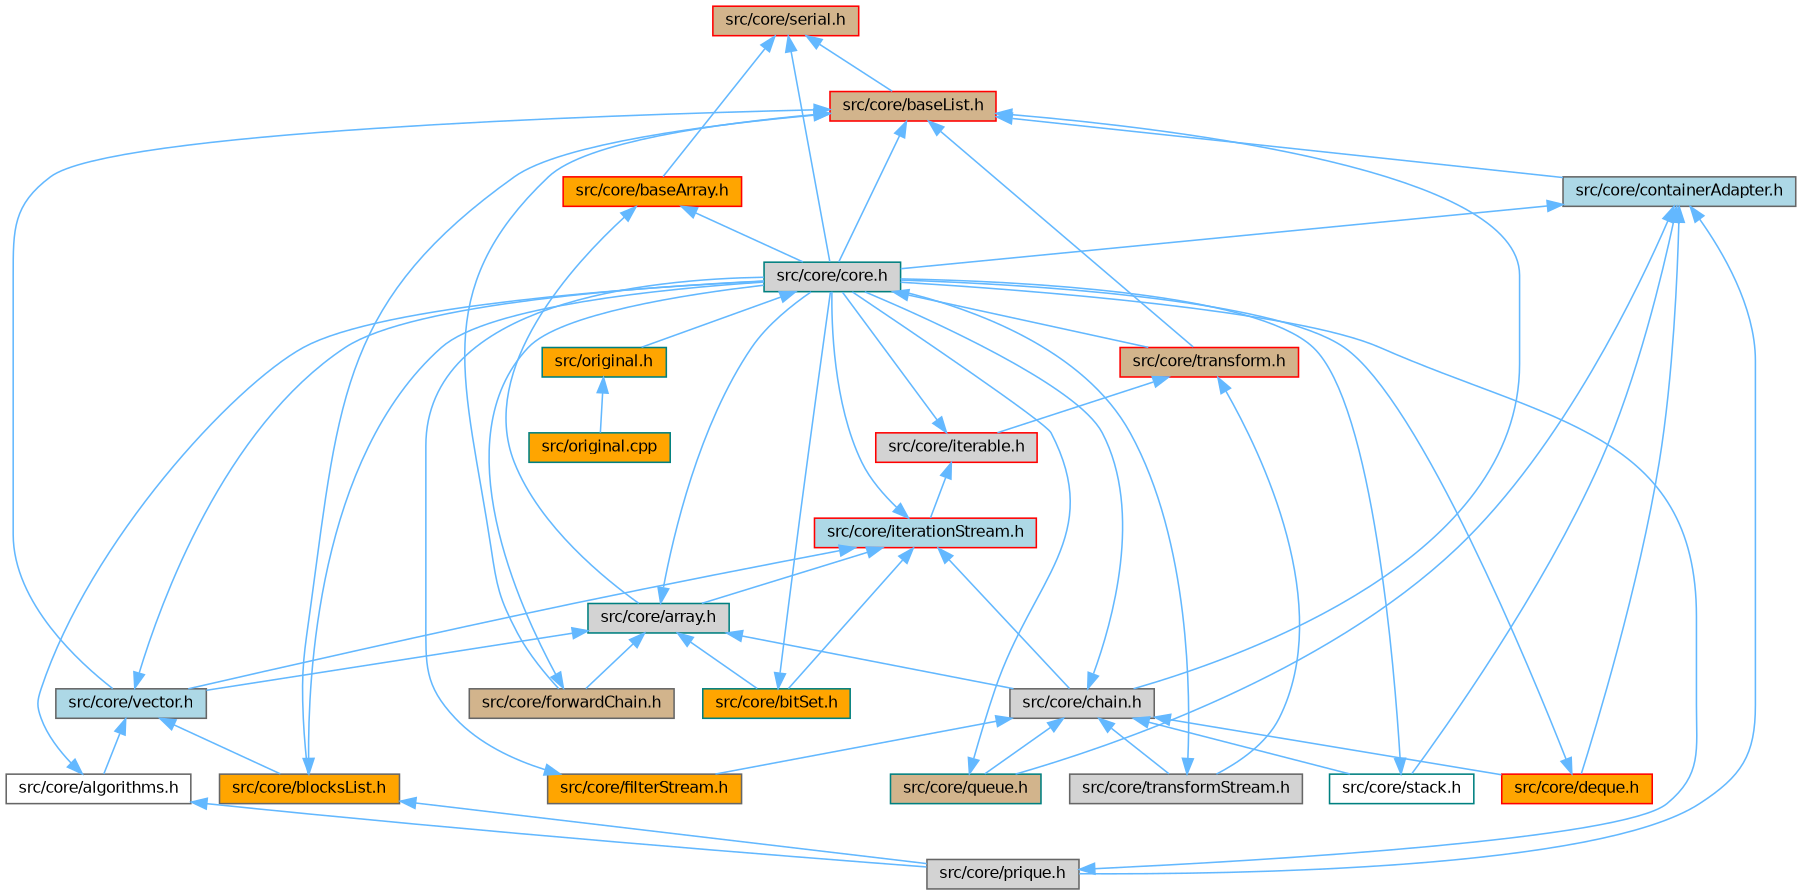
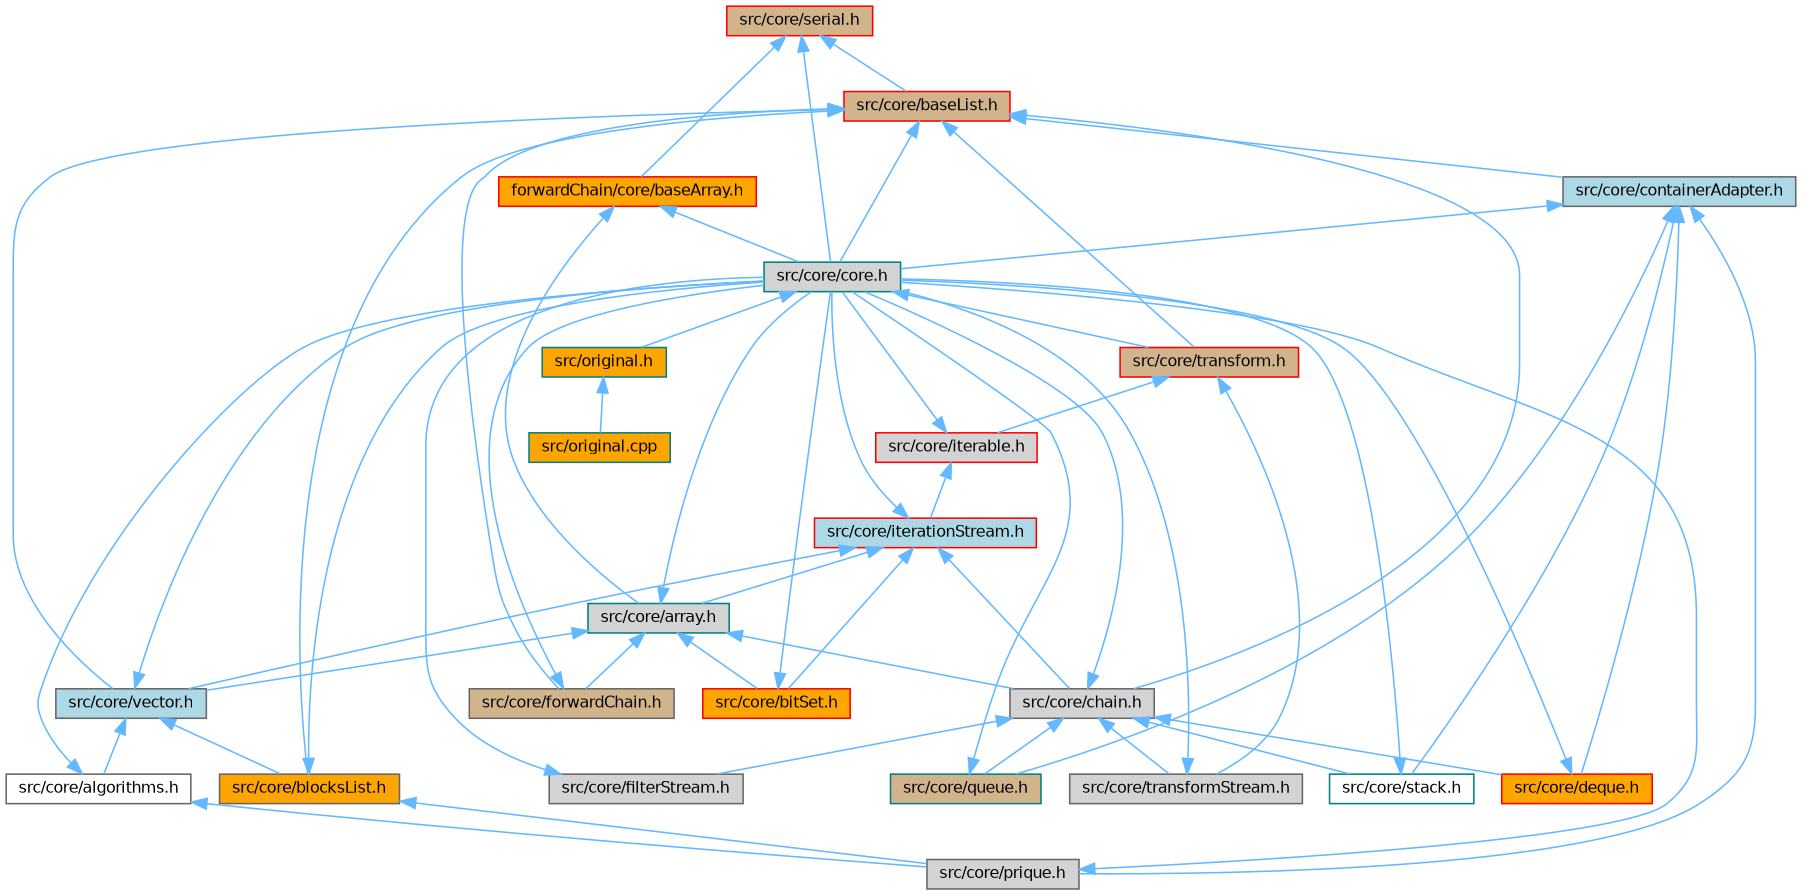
(652, 192) -> (628, 192)
(776, 704) -> (776, 704)
(645, 789) -> (646, 789)
